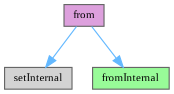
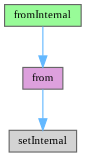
(104, 42) -> (43, 41)
